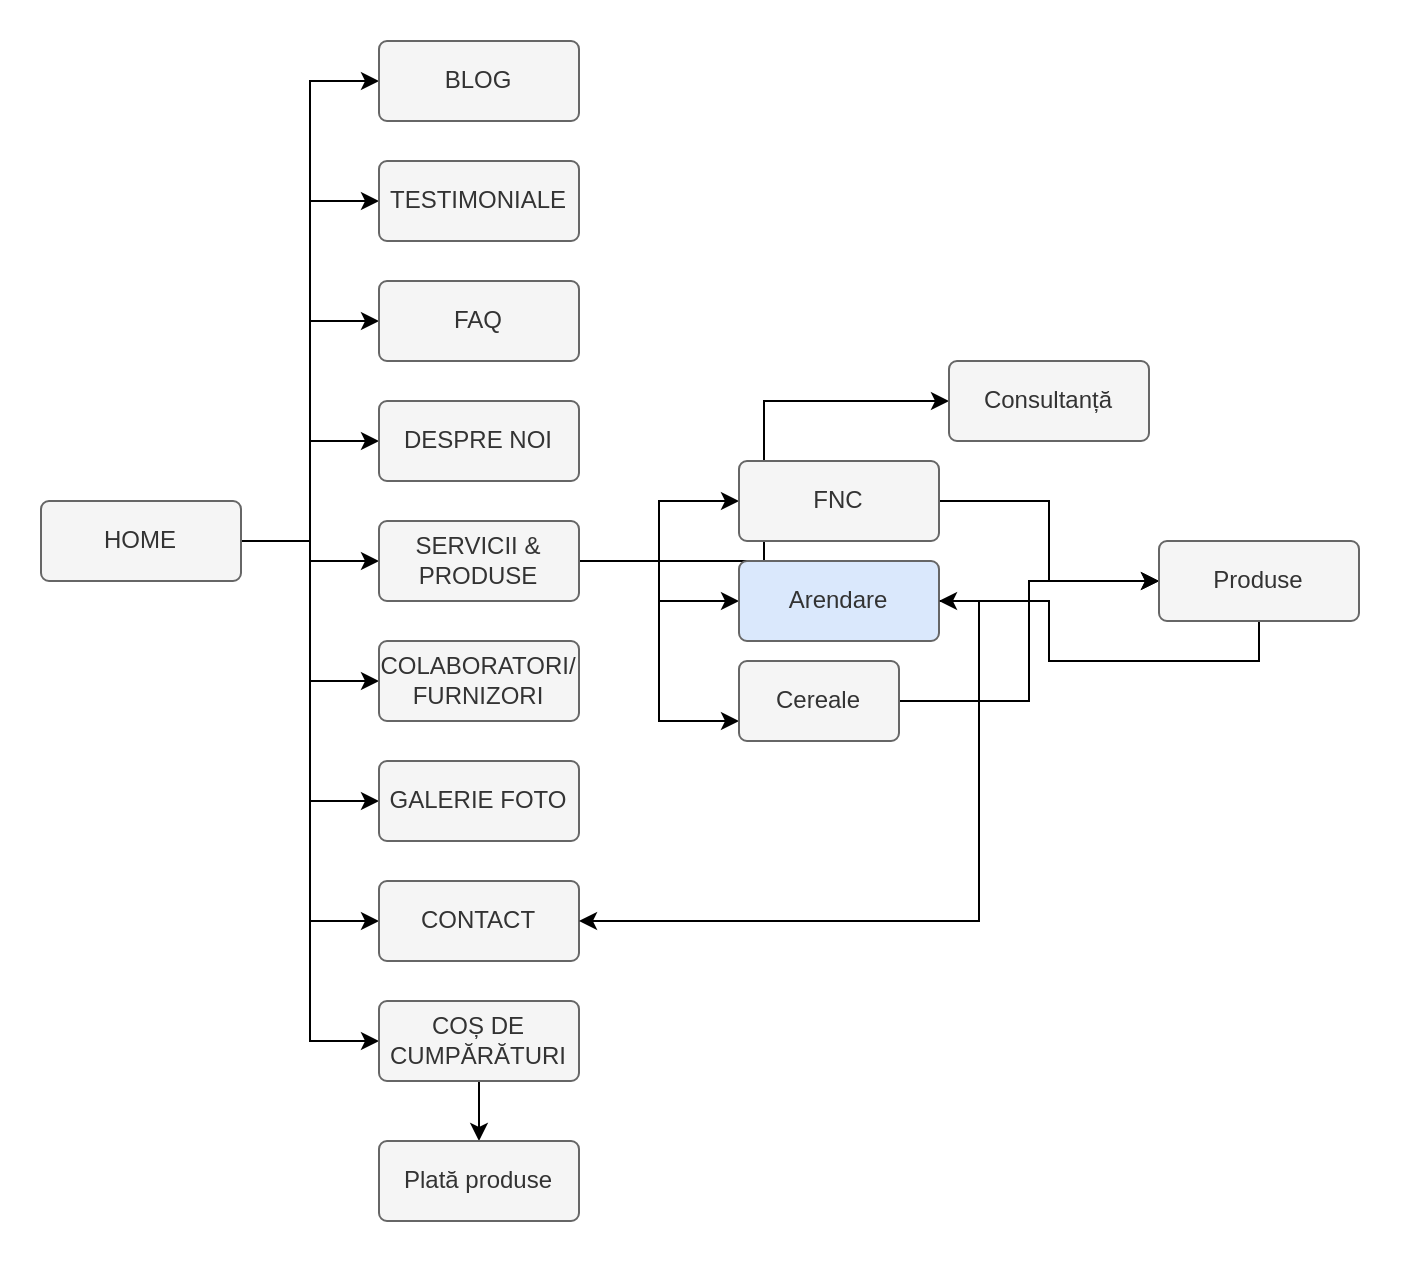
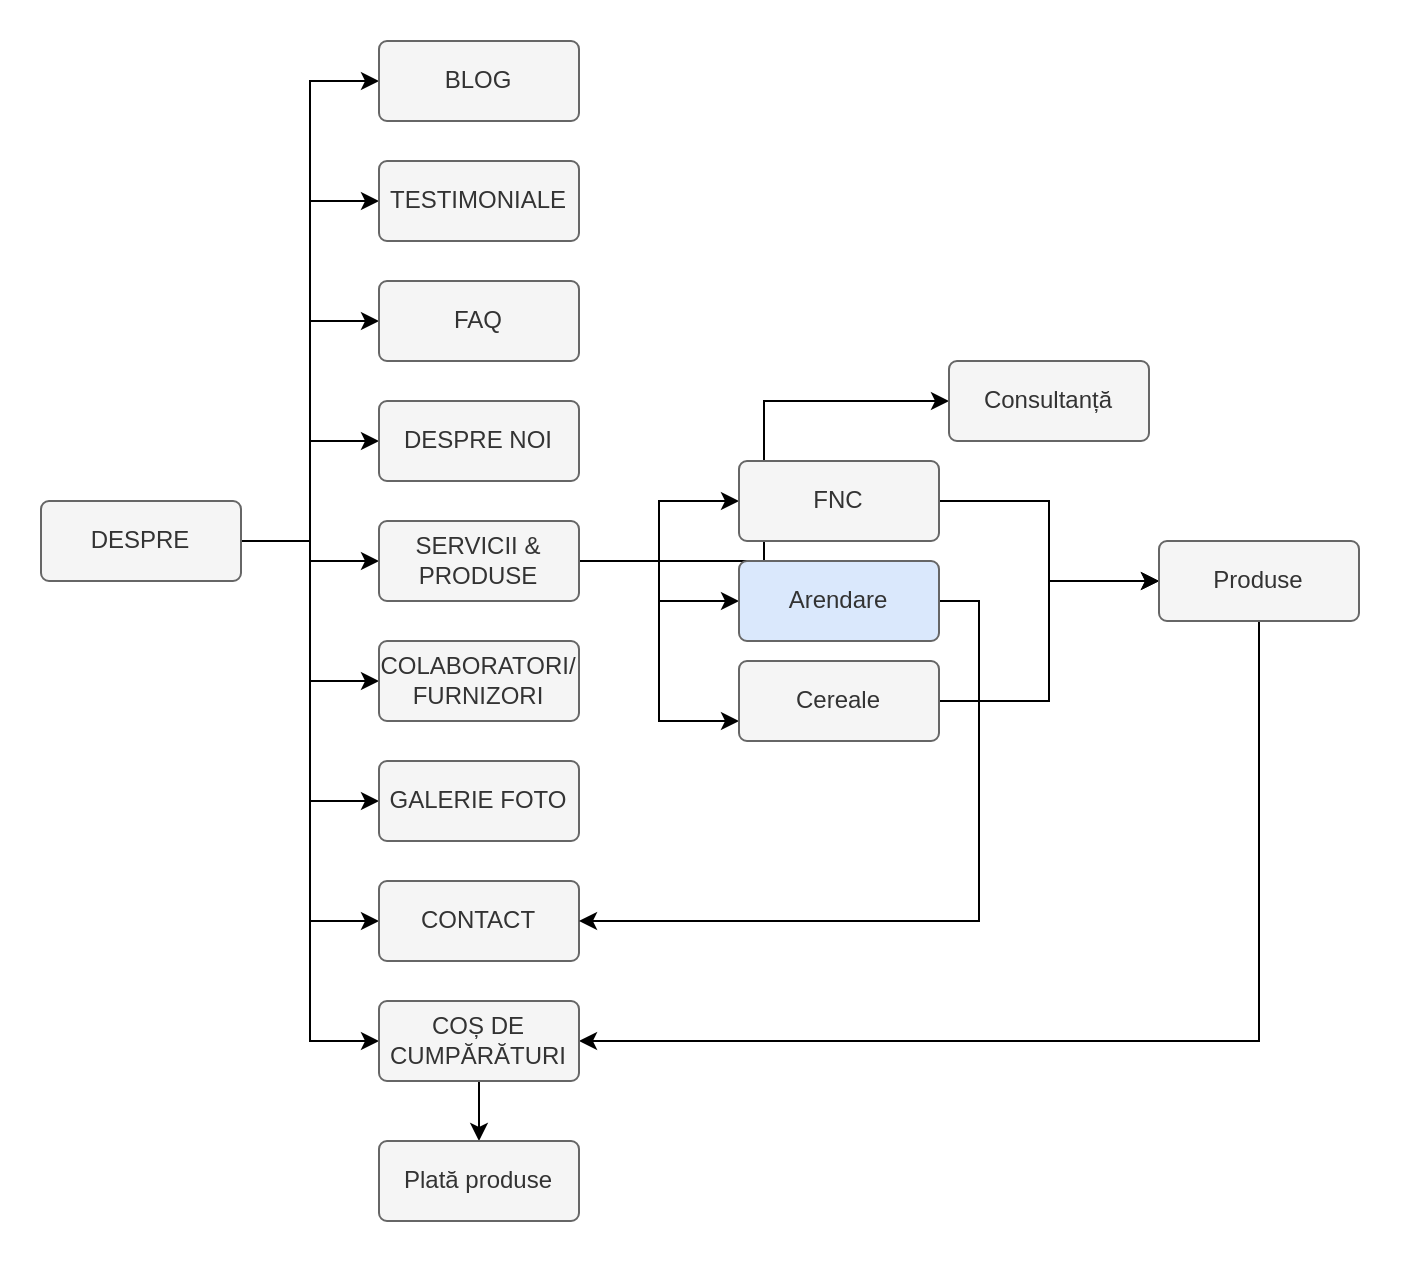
(141, 541) -> (141, 541)
(1157, 661) -> (1117, 1041)
(819, 701) -> (839, 701)
